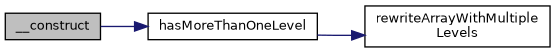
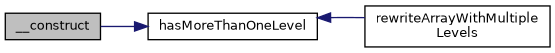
(334, 35) -> (348, 18)
